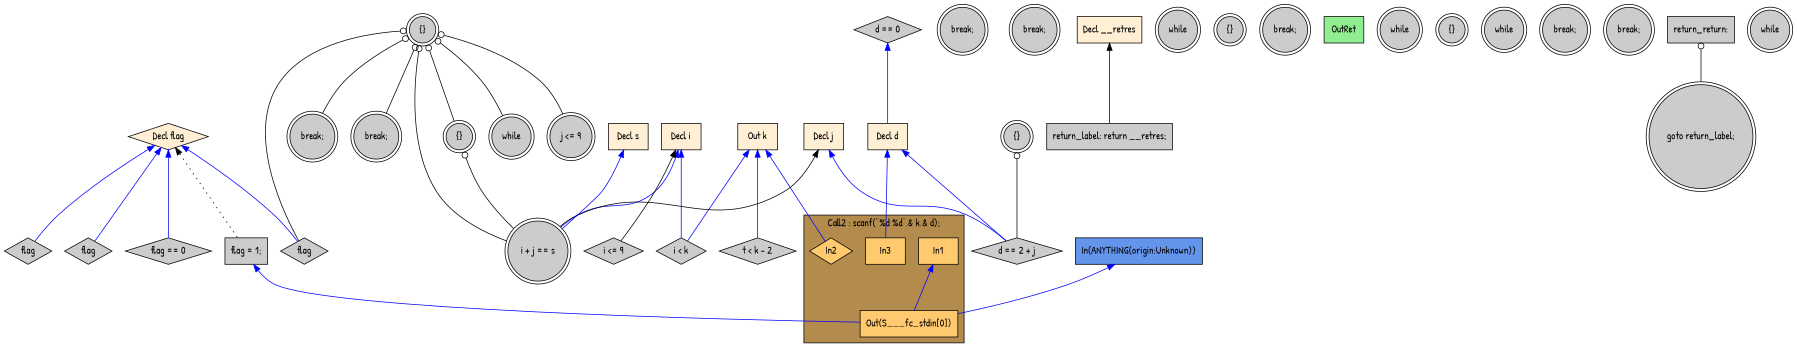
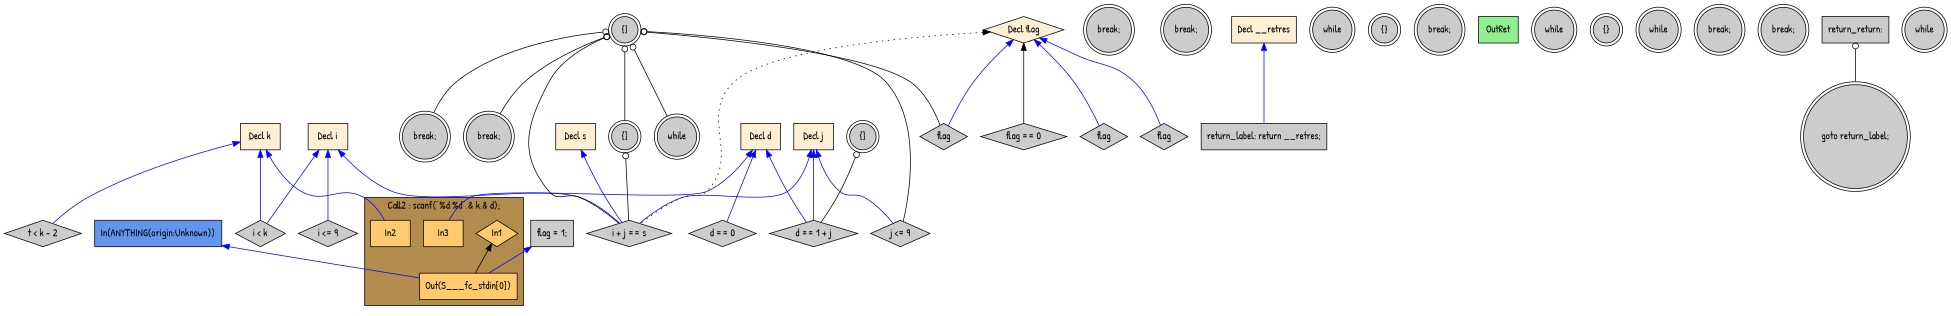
(888, 87) -> (740, 189)
(1110, 87) -> (1264, 87)
(571, 137) -> (900, 233)
(758, 137) -> (260, 137)
none -> (851, 195)
(209, 196) -> (762, 67)
(168, 198) -> (1024, 87)
(695, 208) -> (731, 196)
(644, 209) -> (328, 189)
(538, 251) -> (629, 233)
(831, 251) -> (390, 233)
(938, 251) -> (497, 233)
(1017, 251) -> (814, 233)
(922, 291) -> (482, 262)
